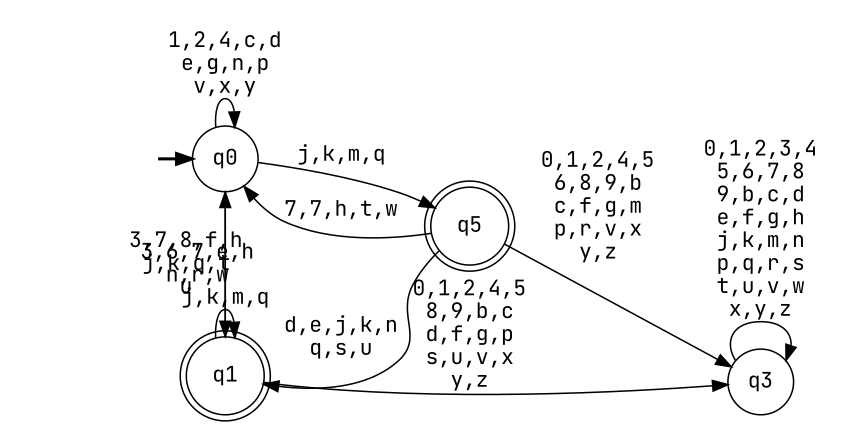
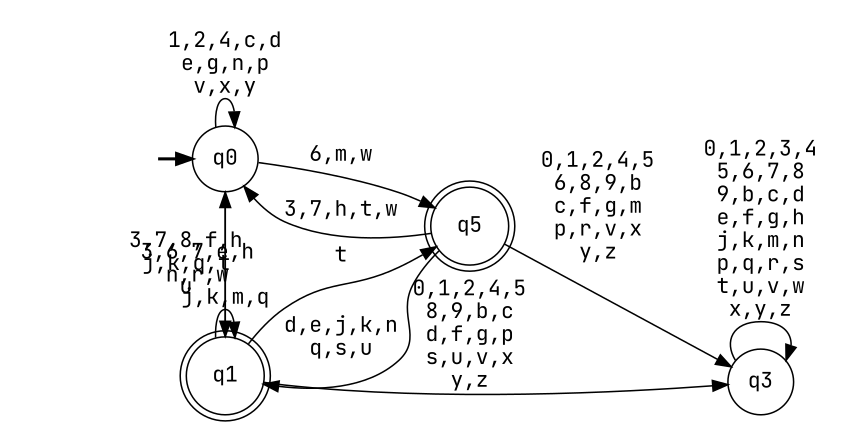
(341, 155) -> (341, 155)
(341, 210) -> (341, 210)
none -> (329, 288)
